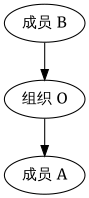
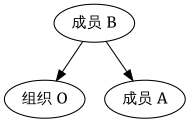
(45, 132) -> (116, 57)
